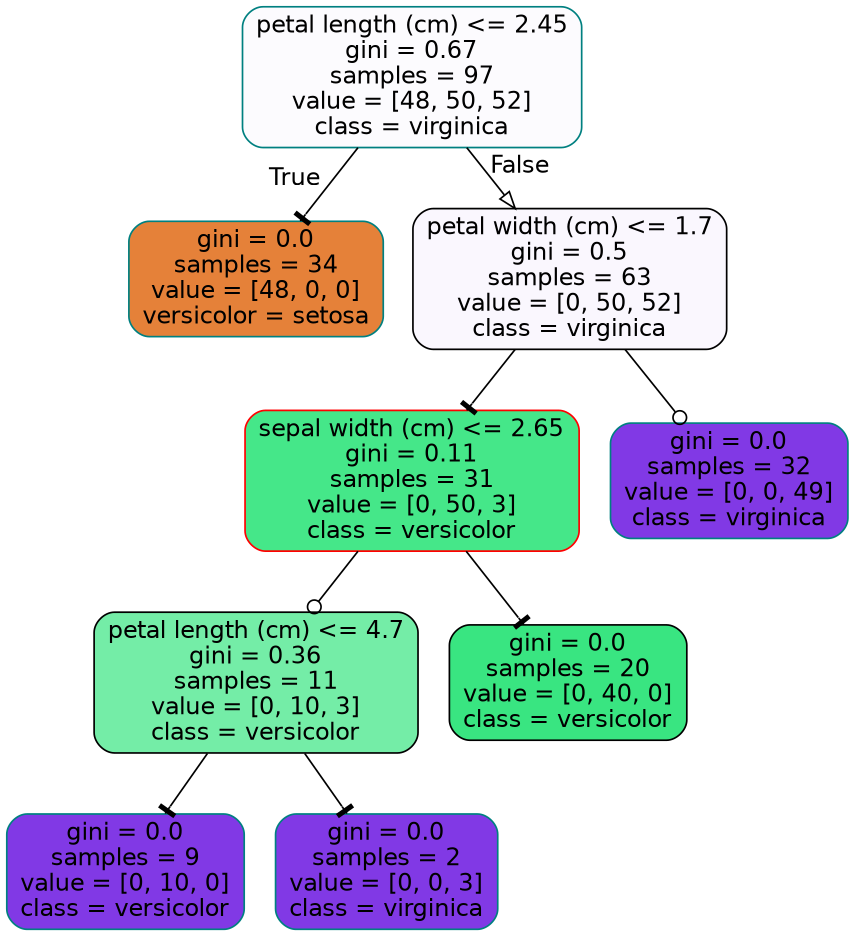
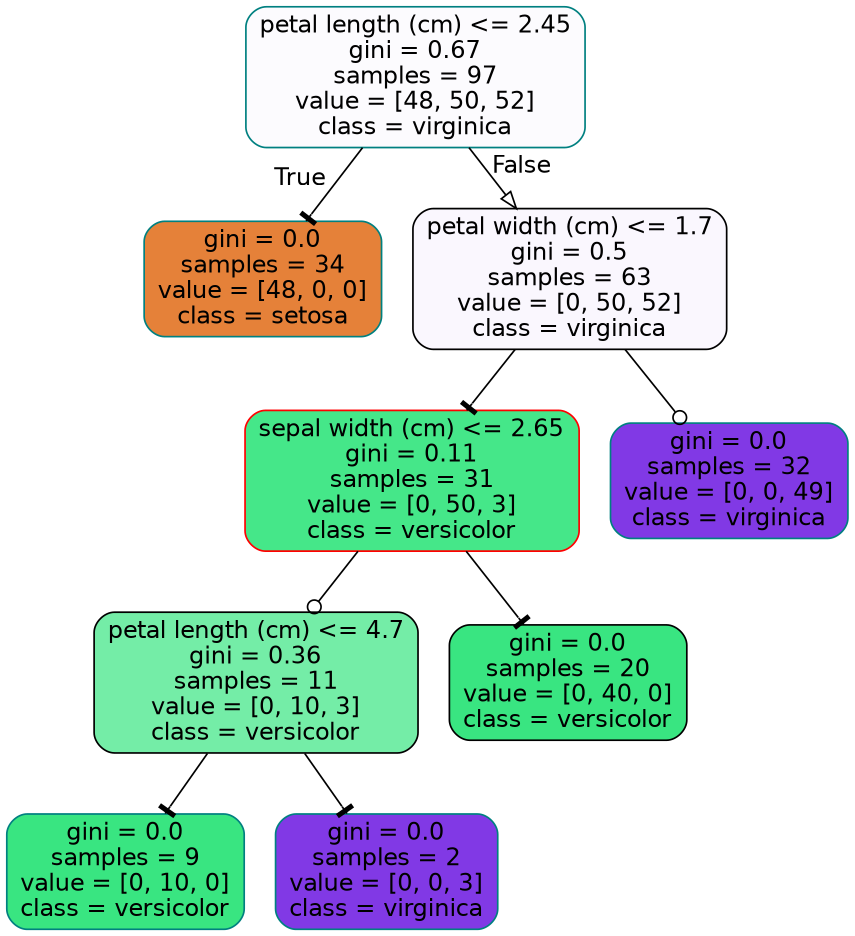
(256, 279) -> (263, 279)
(125, 872) -> (125, 872)
